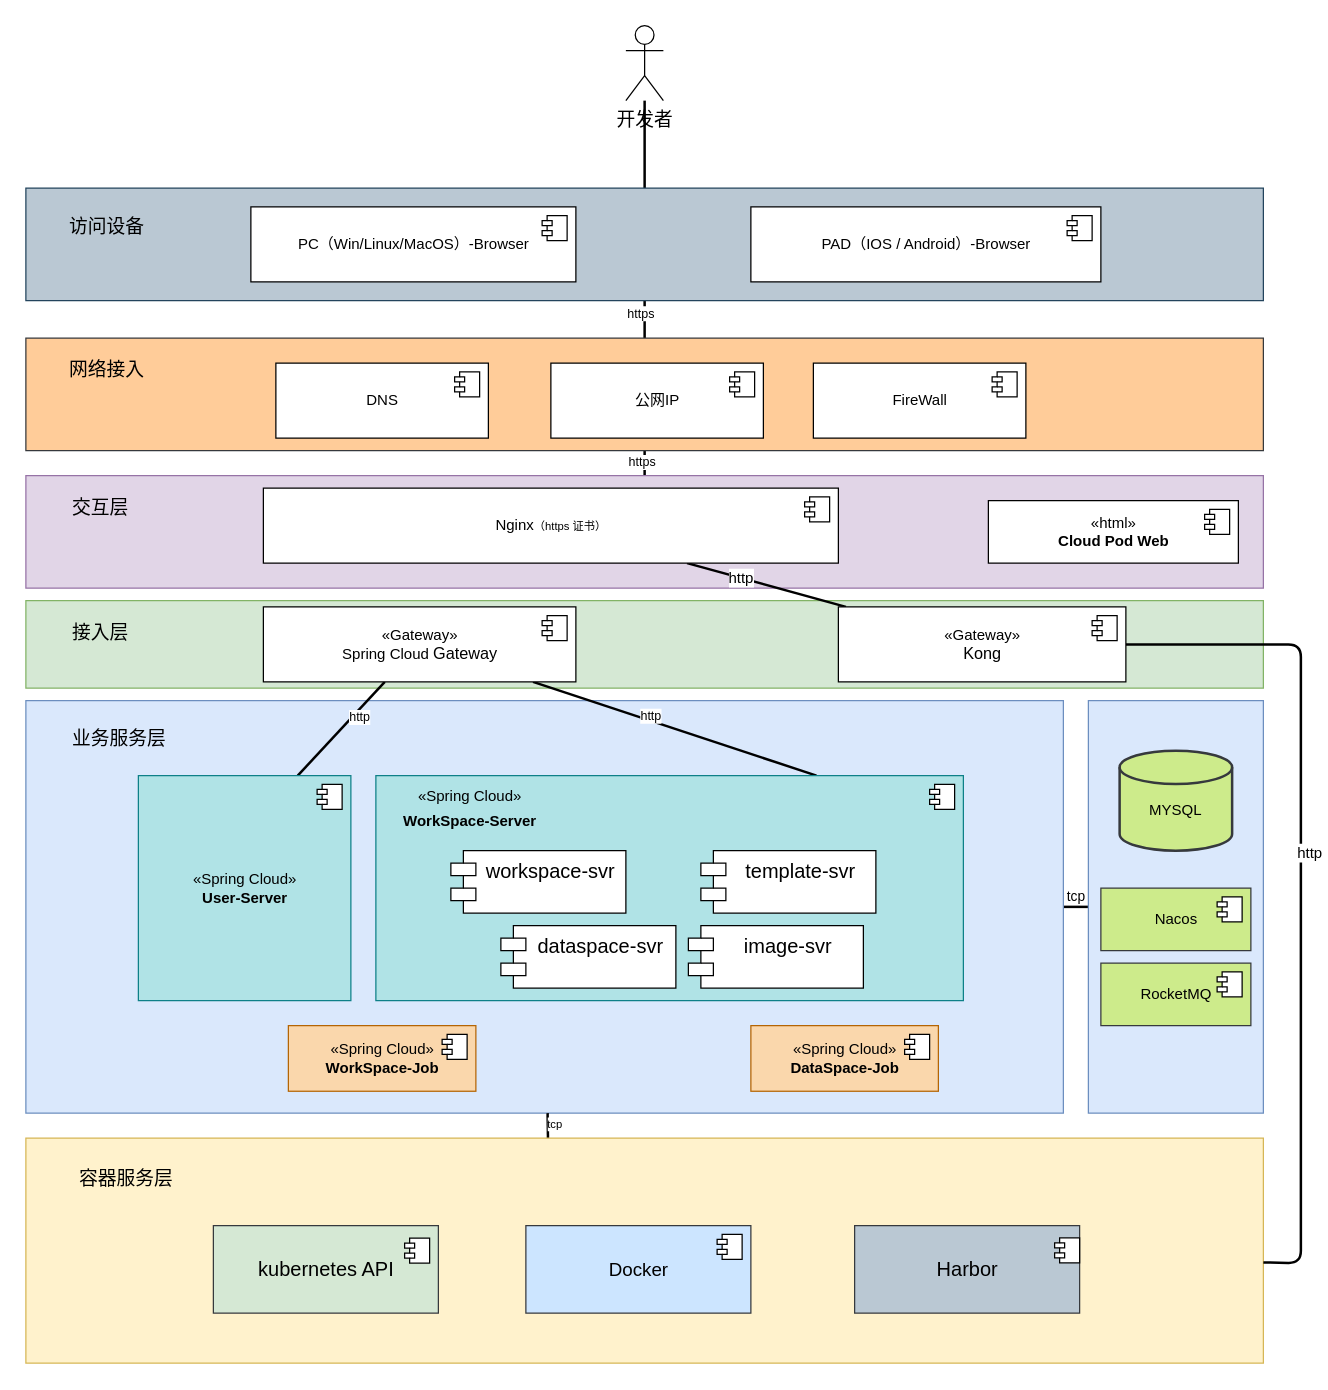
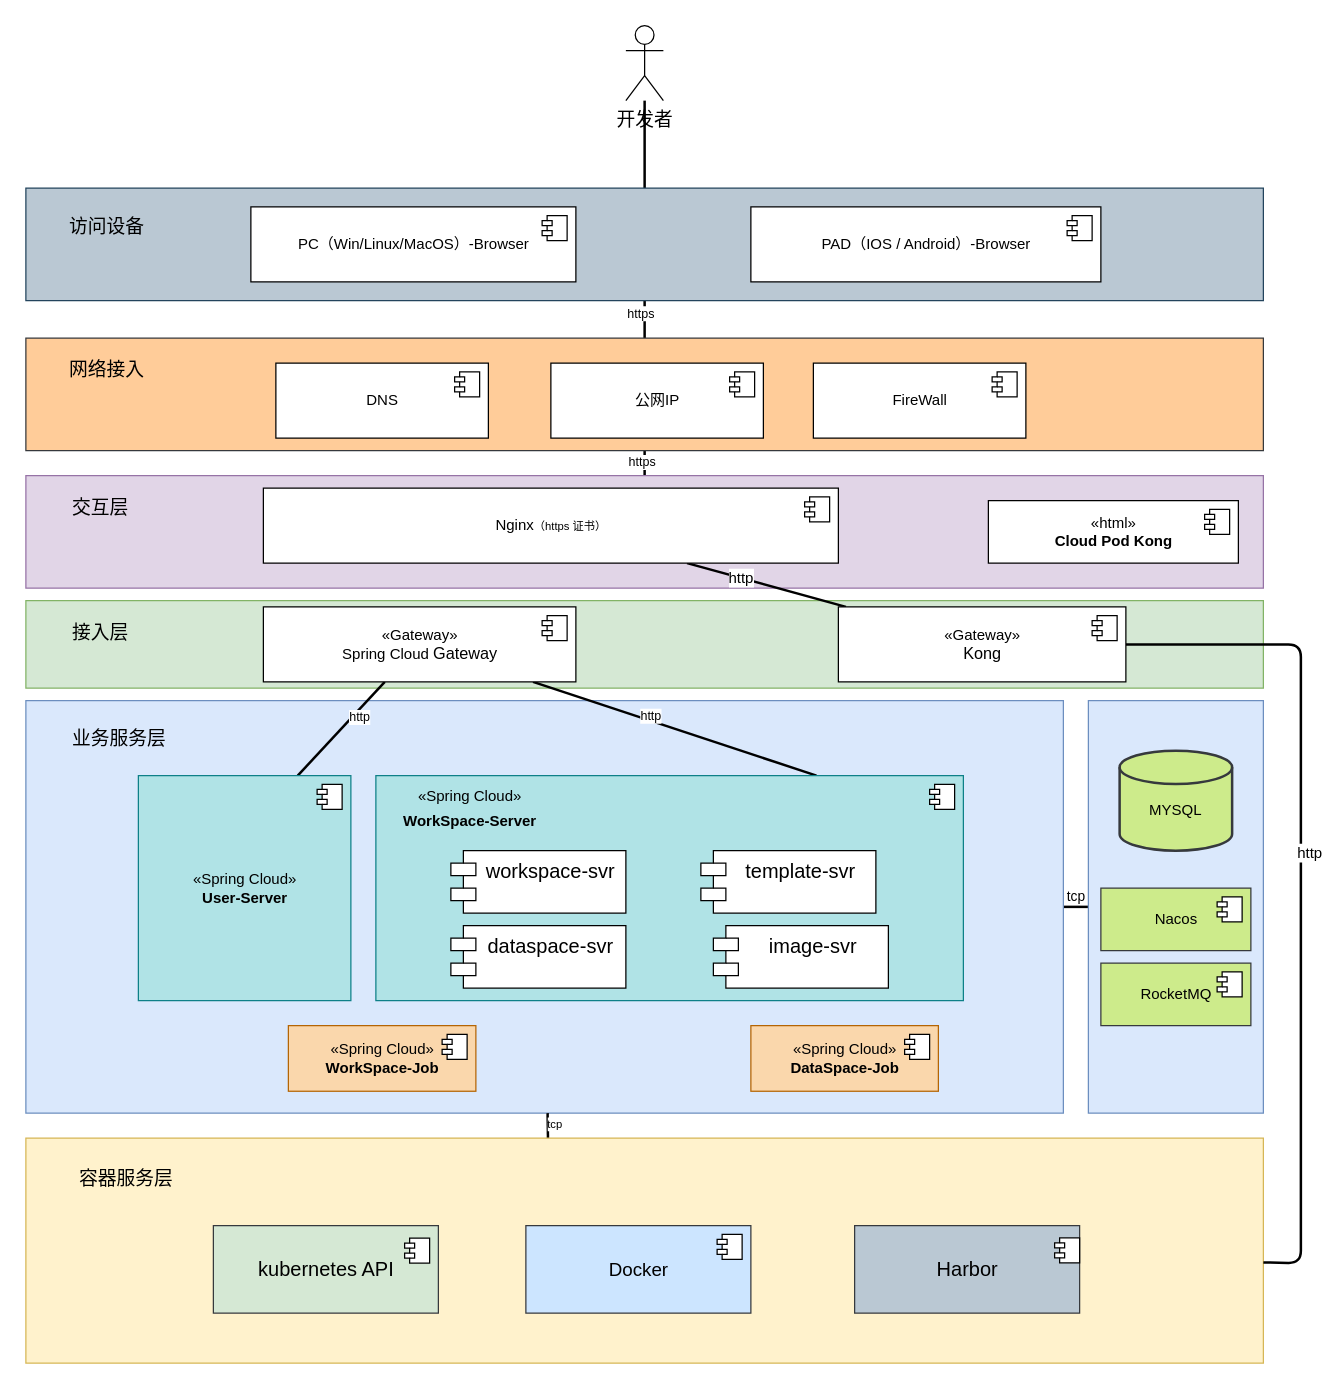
(1114, 532) -> (1114, 532)
(588, 957) -> (538, 957)
(776, 957) -> (801, 957)
